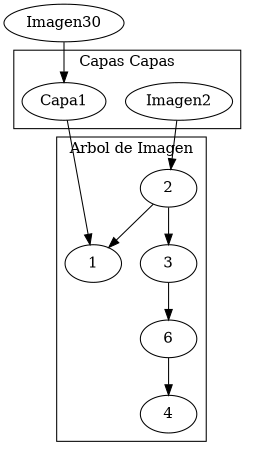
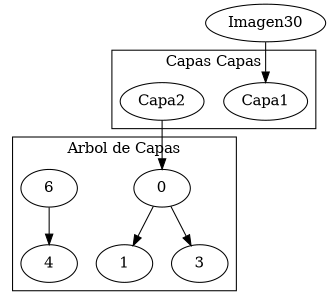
(179, 101) -> (162, 101)
(131, 149) -> (124, 149)
(78, 177) -> none
(169, 188) -> (162, 188)
(169, 296) -> none
